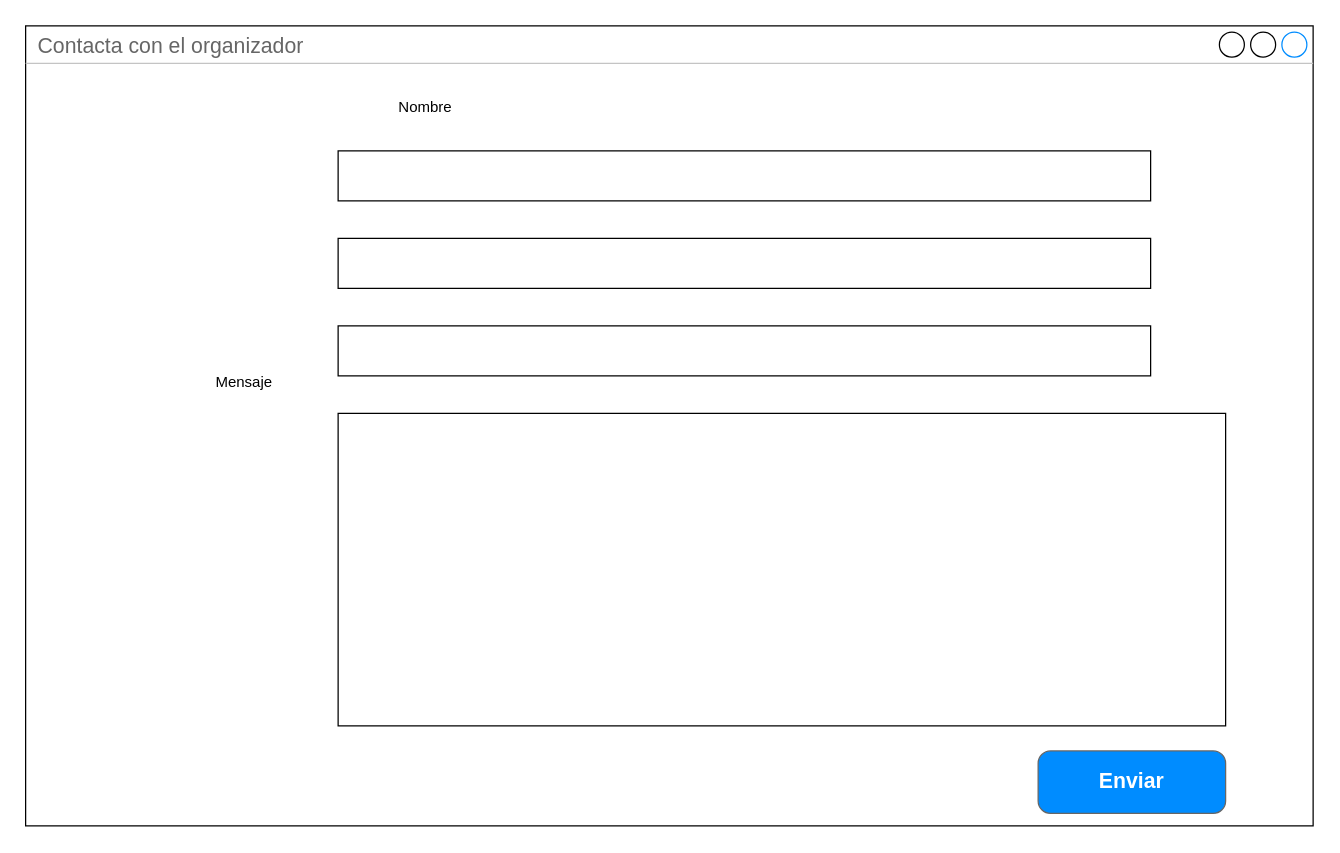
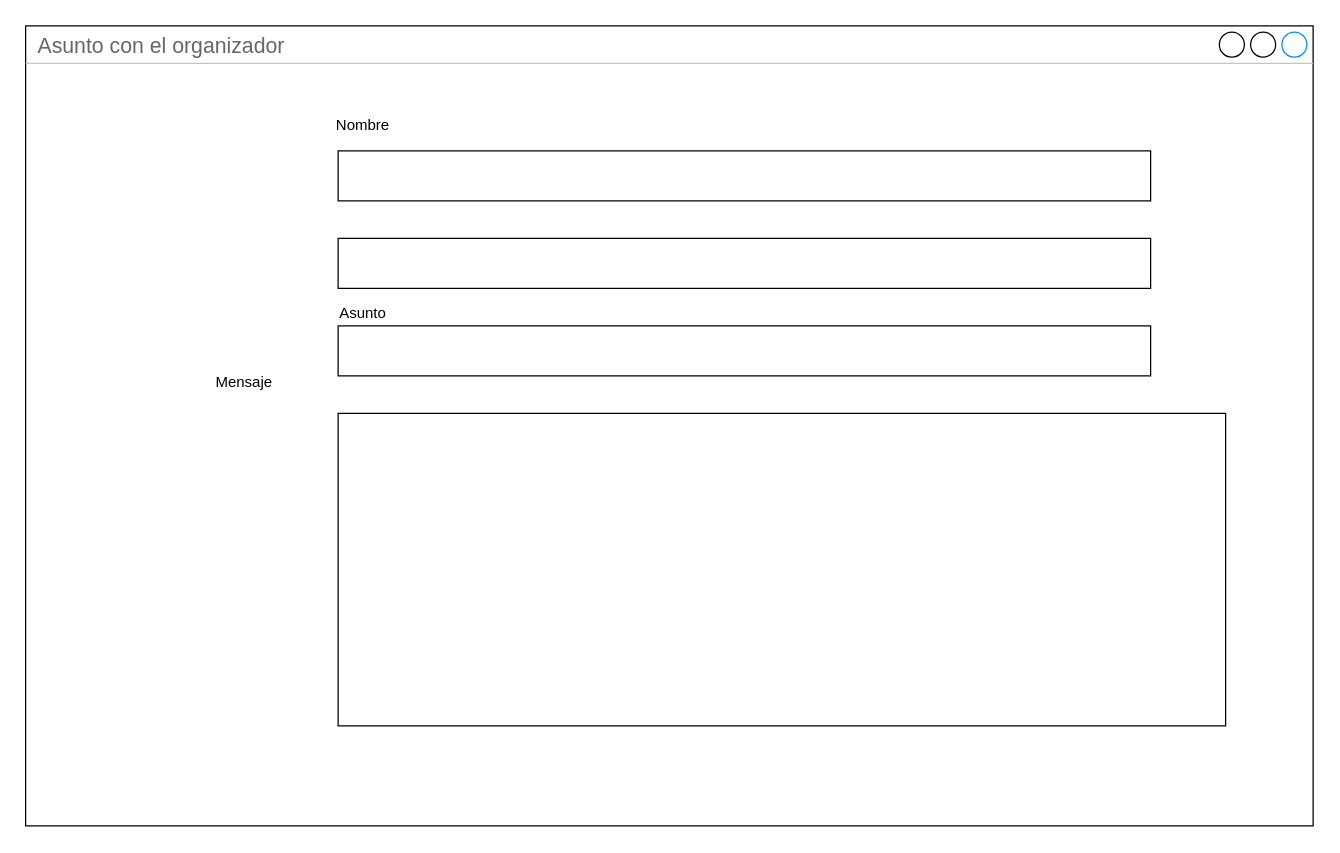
(185, 47) -> (173, 47)
(426, 107) -> (363, 126)
none -> (363, 313)
(1132, 782) -> none
